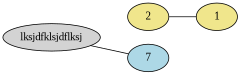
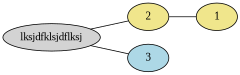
none -> (109, 25)
(148, 58) -> (148, 58)
